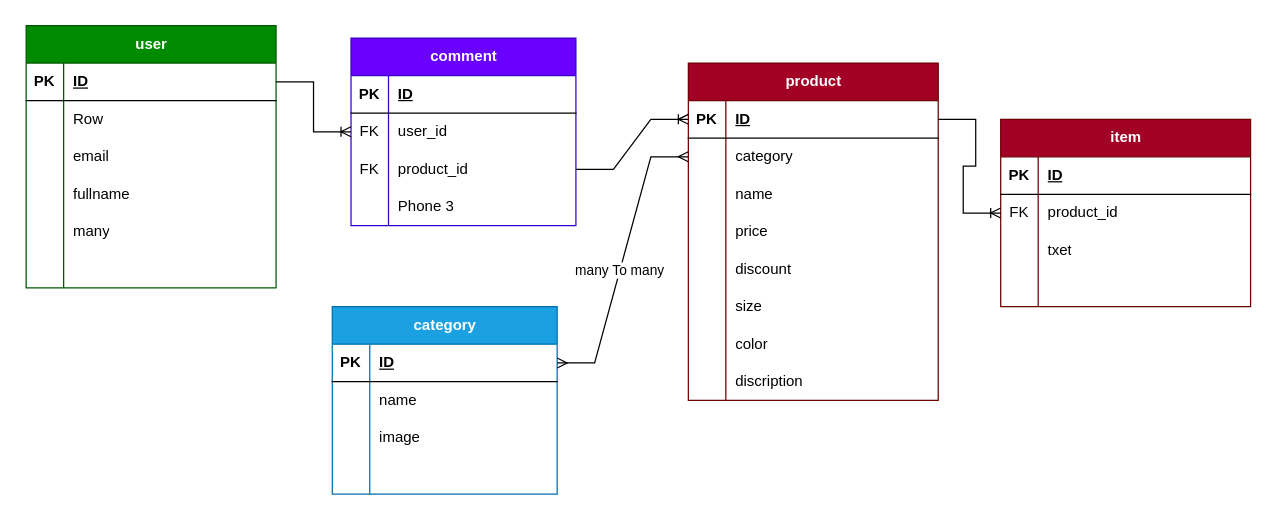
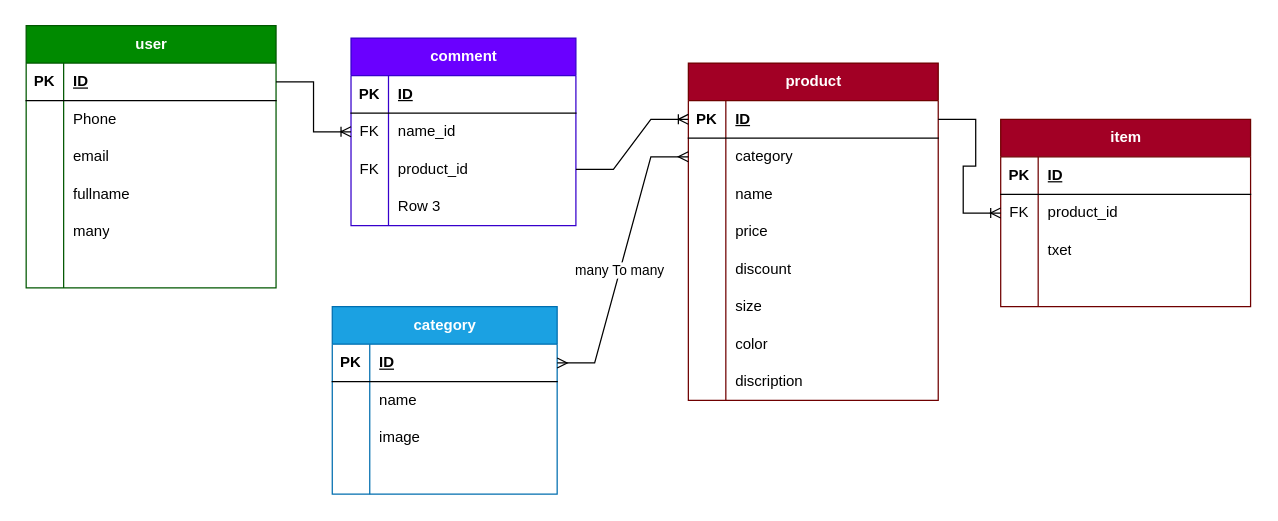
(86, 119) -> (94, 119)
(426, 132) -> (426, 132)
(426, 207) -> (417, 207)
